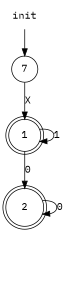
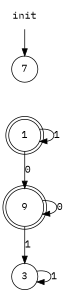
(25, 97) -> none
(25, 207) -> (25, 207)
none -> (25, 277)
